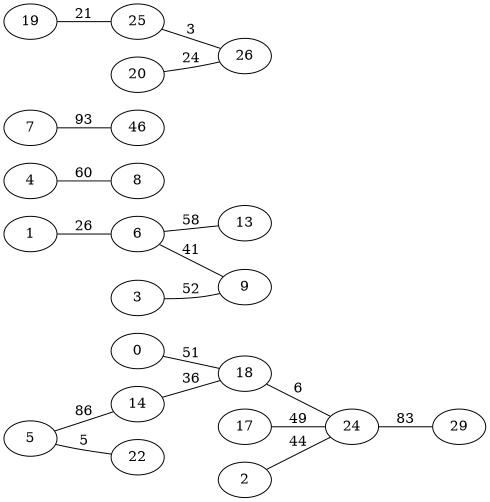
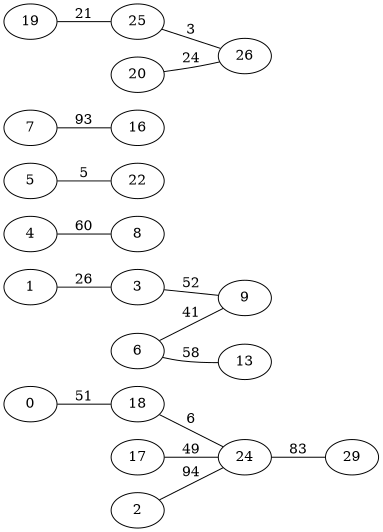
(138, 128) -> (138, 128)
(84, 234) -> (84, 287)
(138, 404) -> none
(298, 442) -> (191, 472)
